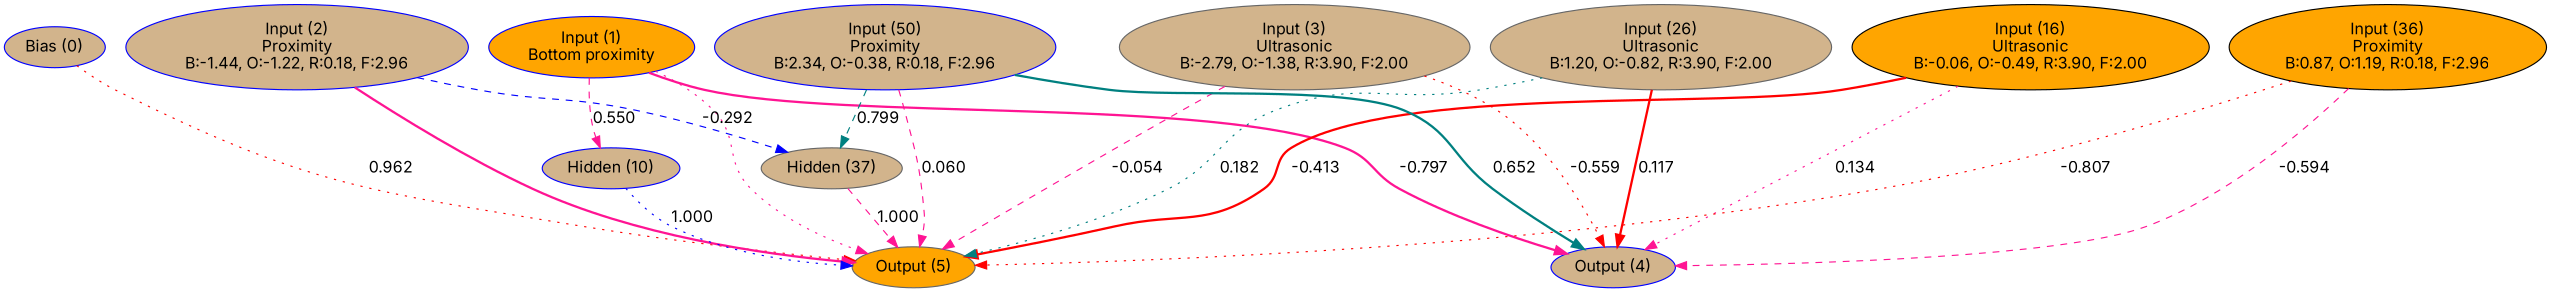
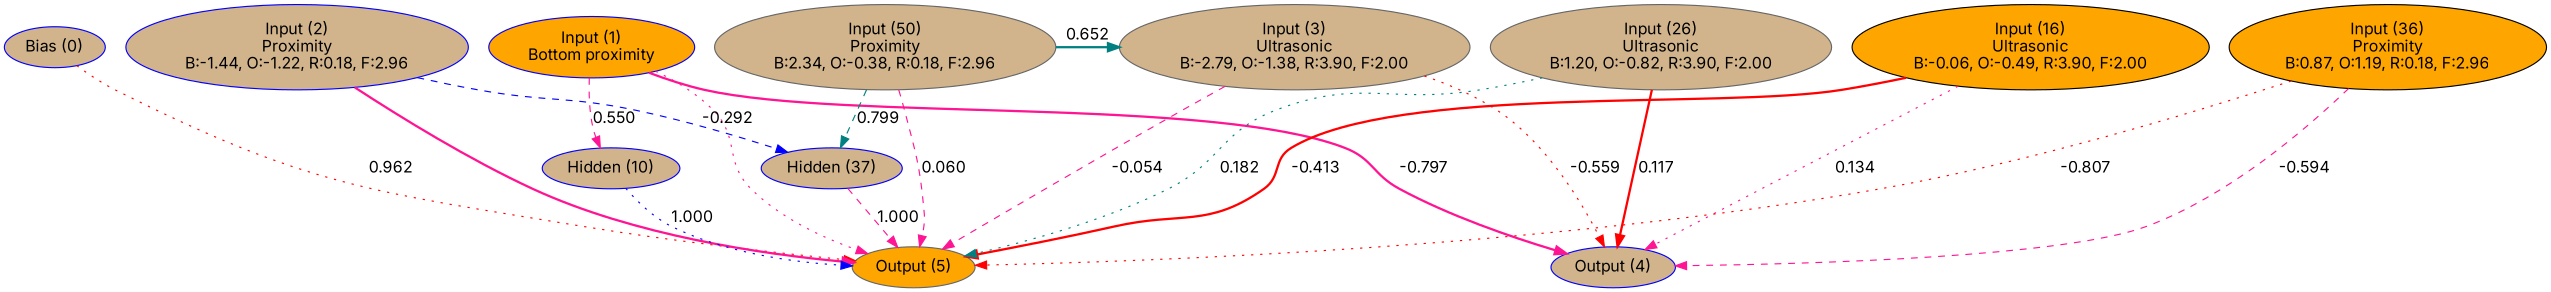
(885, 47) -> (885, 47)
(1288, 94) -> (1082, 47)
(832, 168) -> (832, 168)
